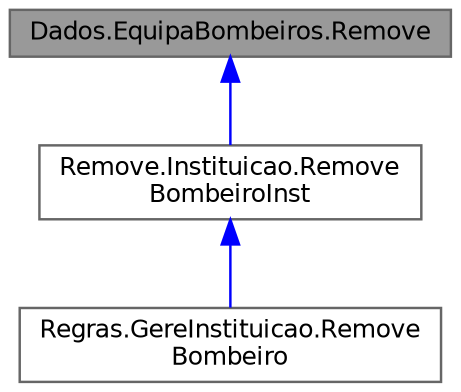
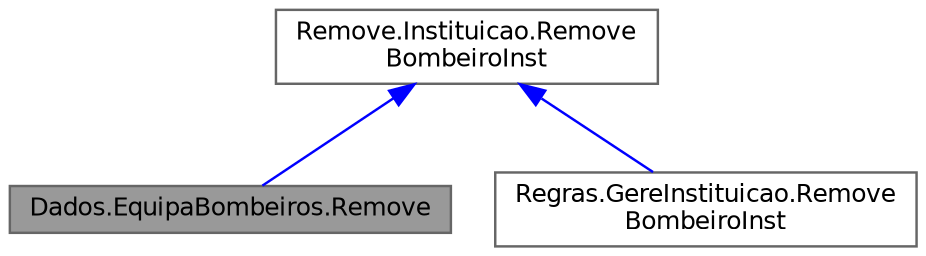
(230, 114) -> (328, 142)
(230, 345) -> (706, 209)
